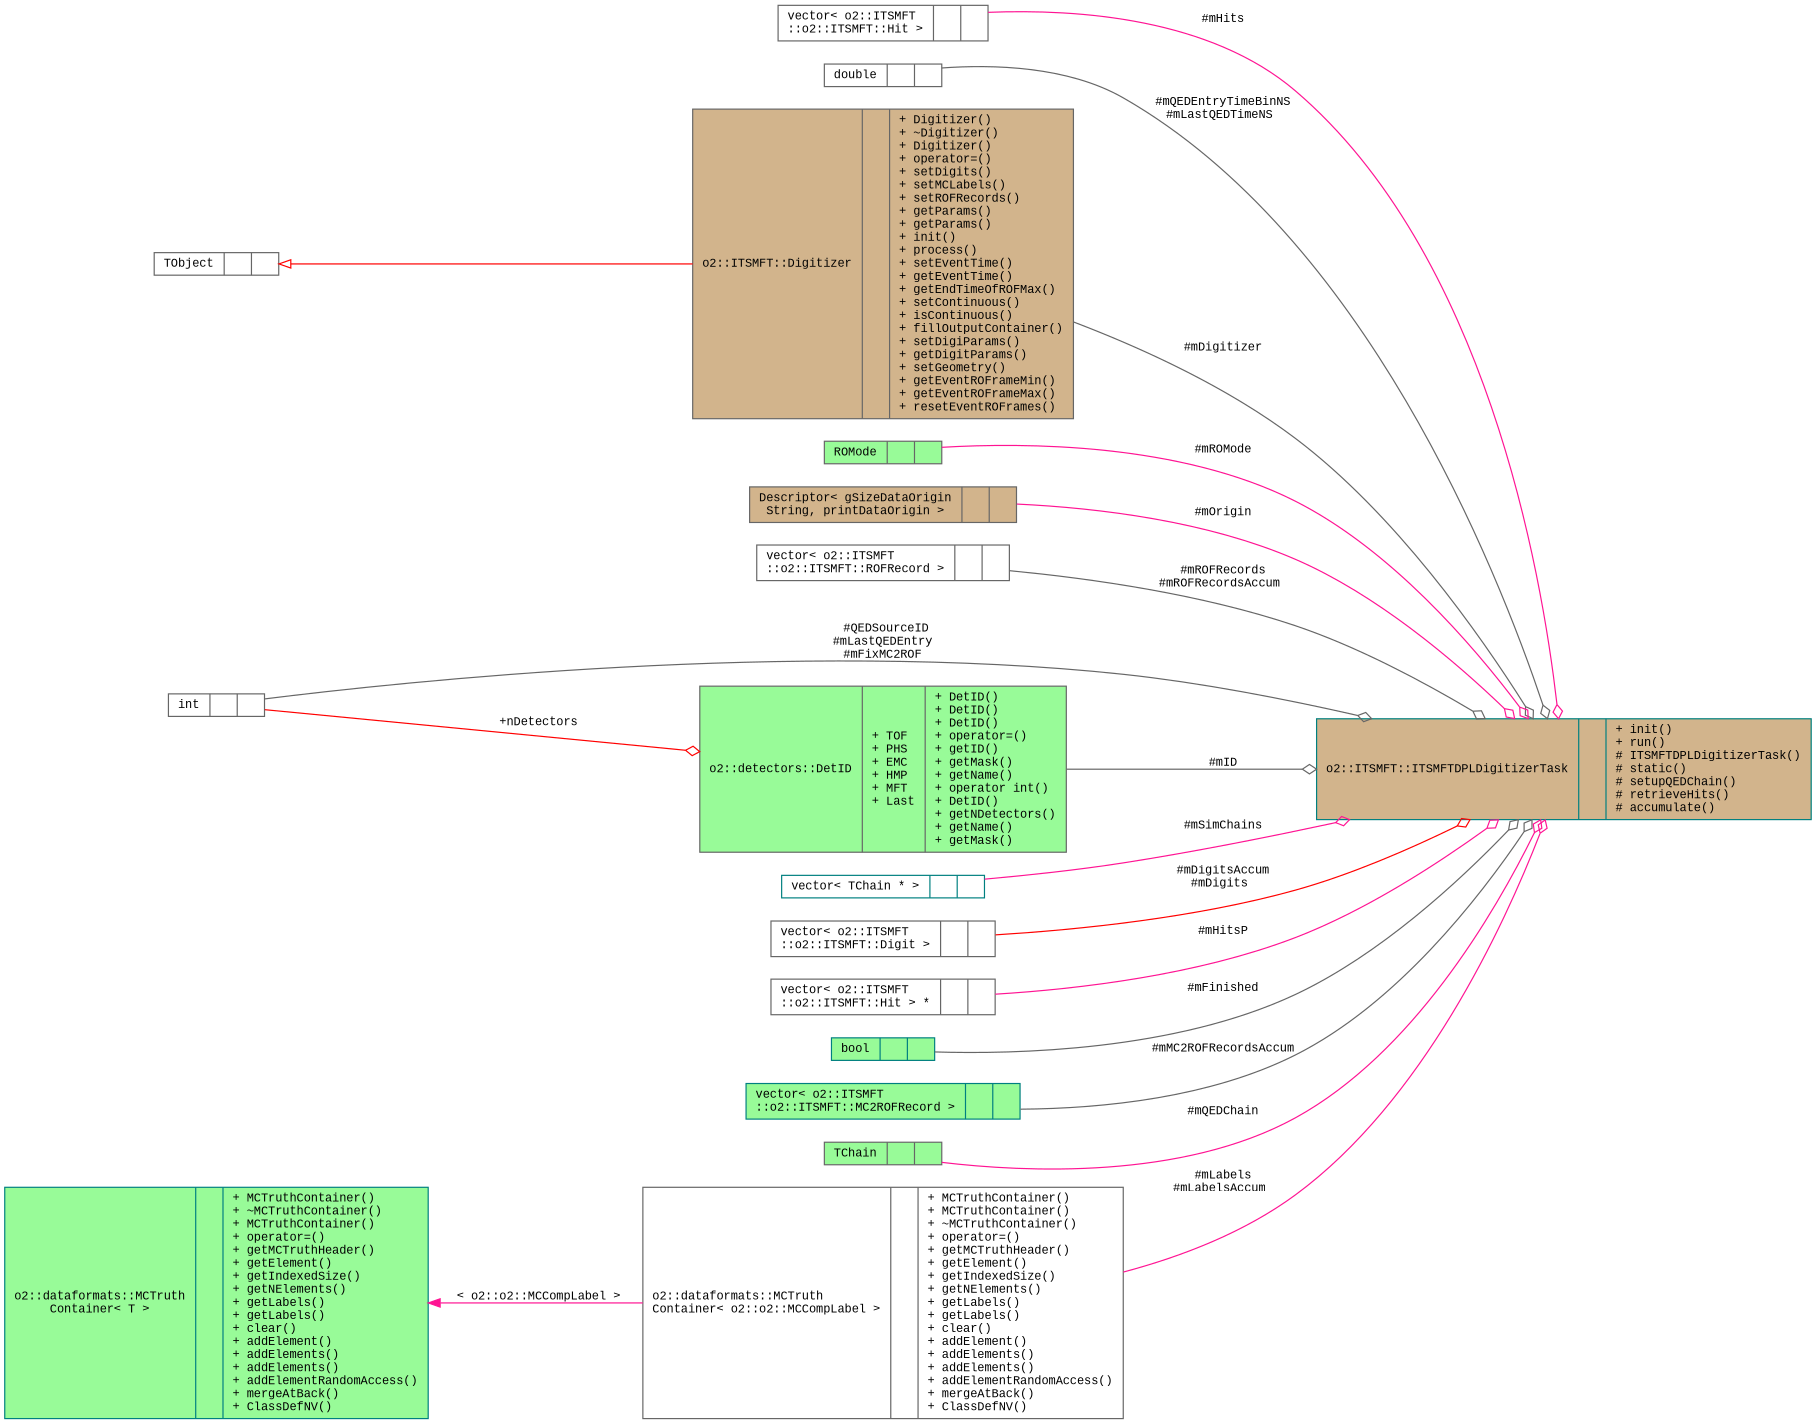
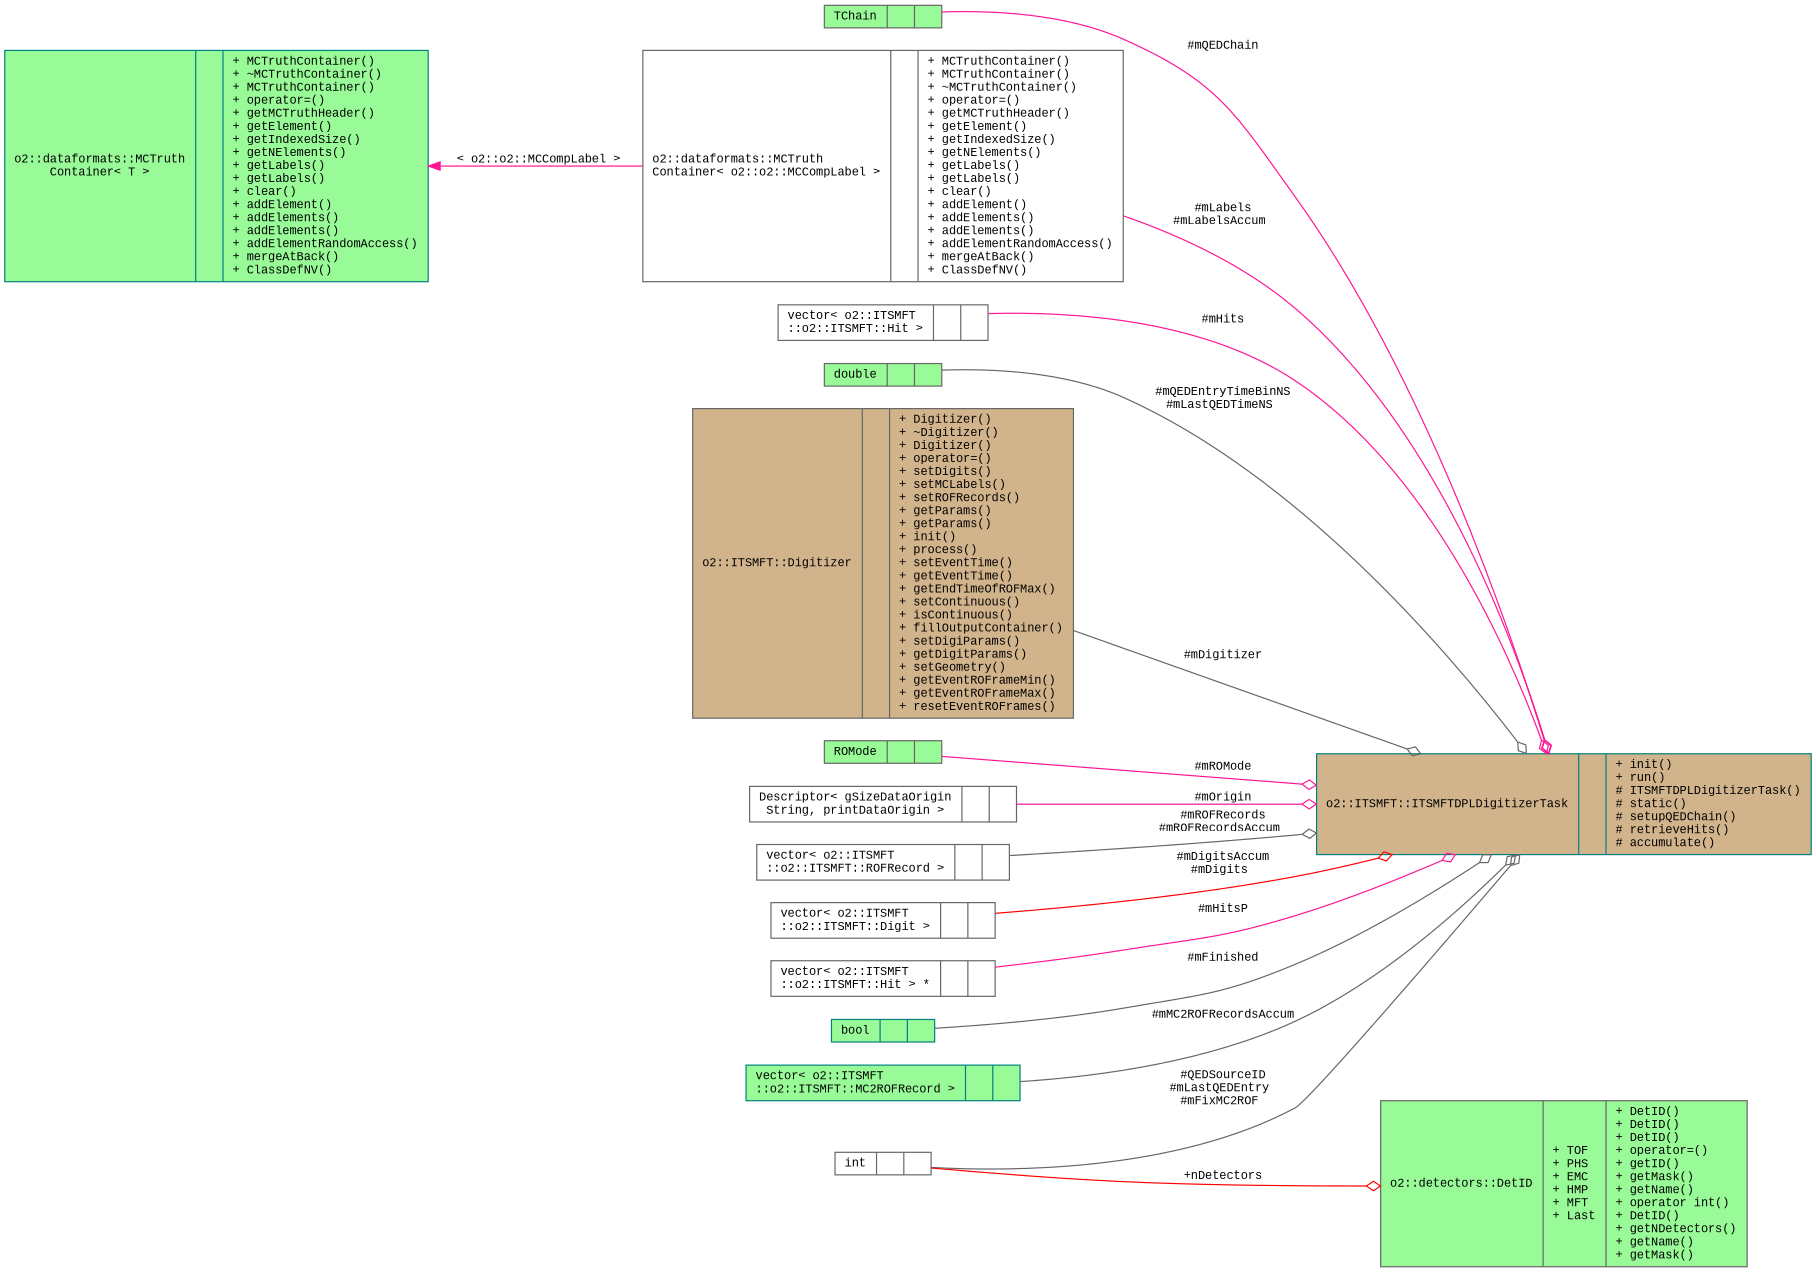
(883, 75) -> (883, 375)
(216, 264) -> none
(883, 505) -> (883, 804)
(1184, 769) -> none
(883, 887) -> none
